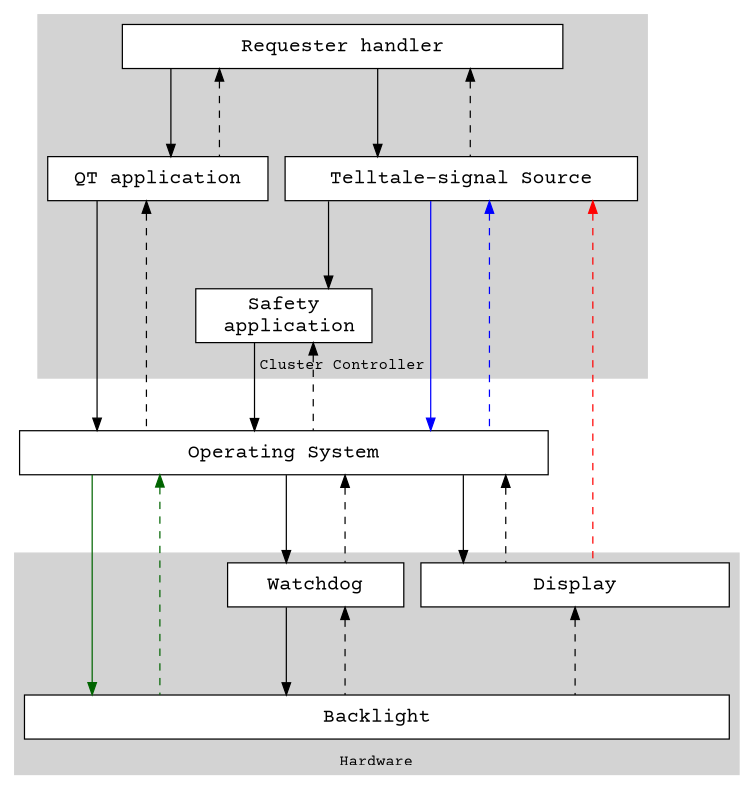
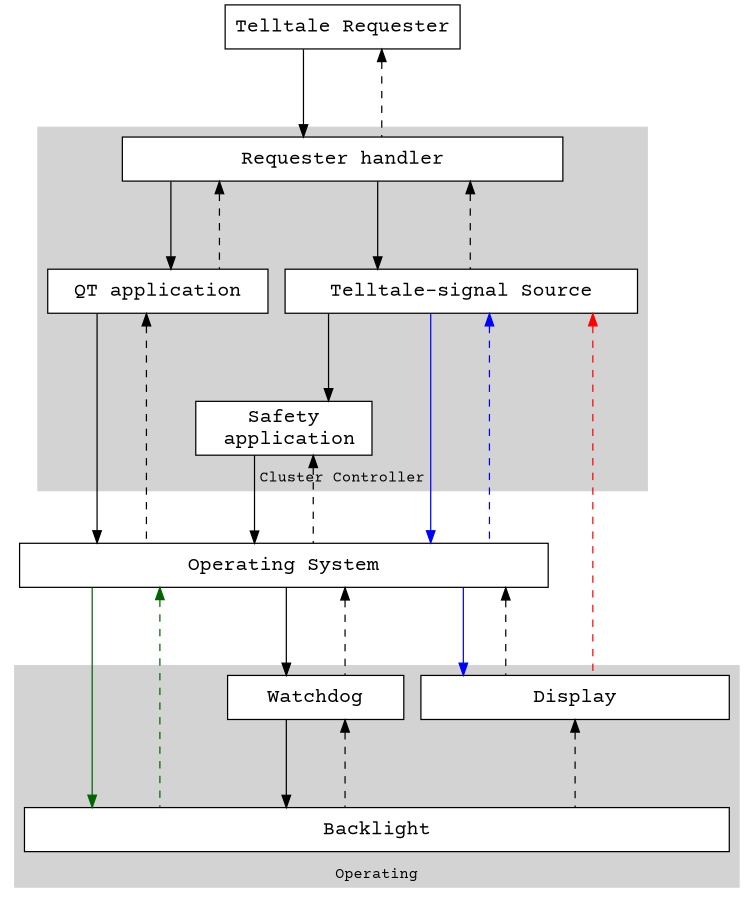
none -> (343, 27)
(463, 513) -> (463, 625)
(377, 762) -> (377, 874)
